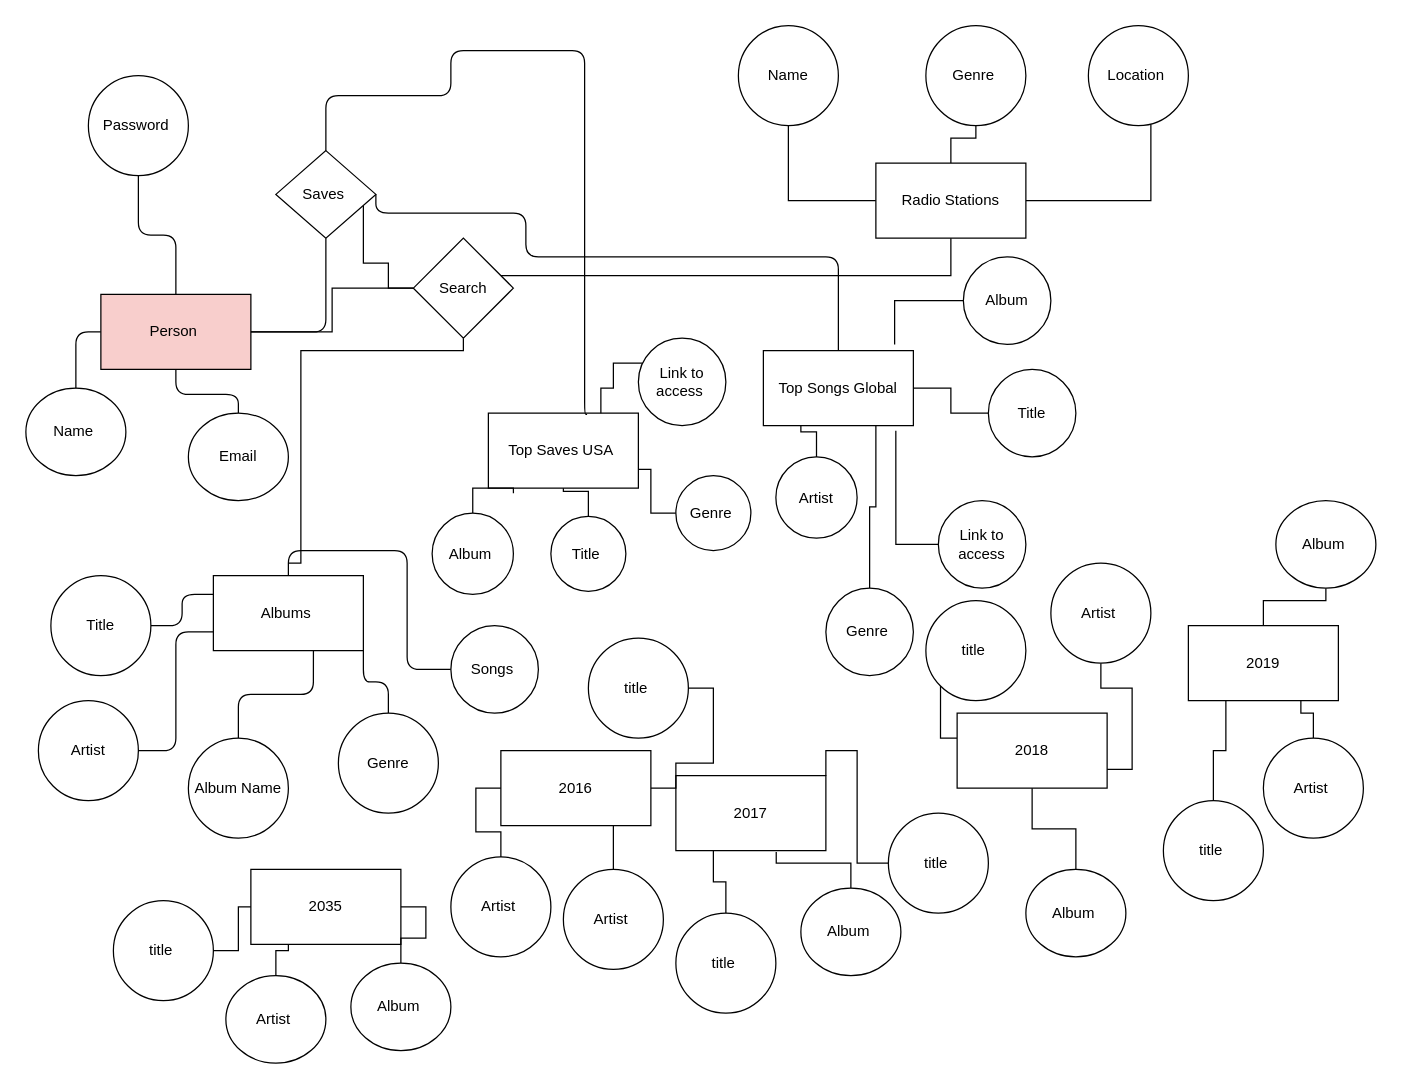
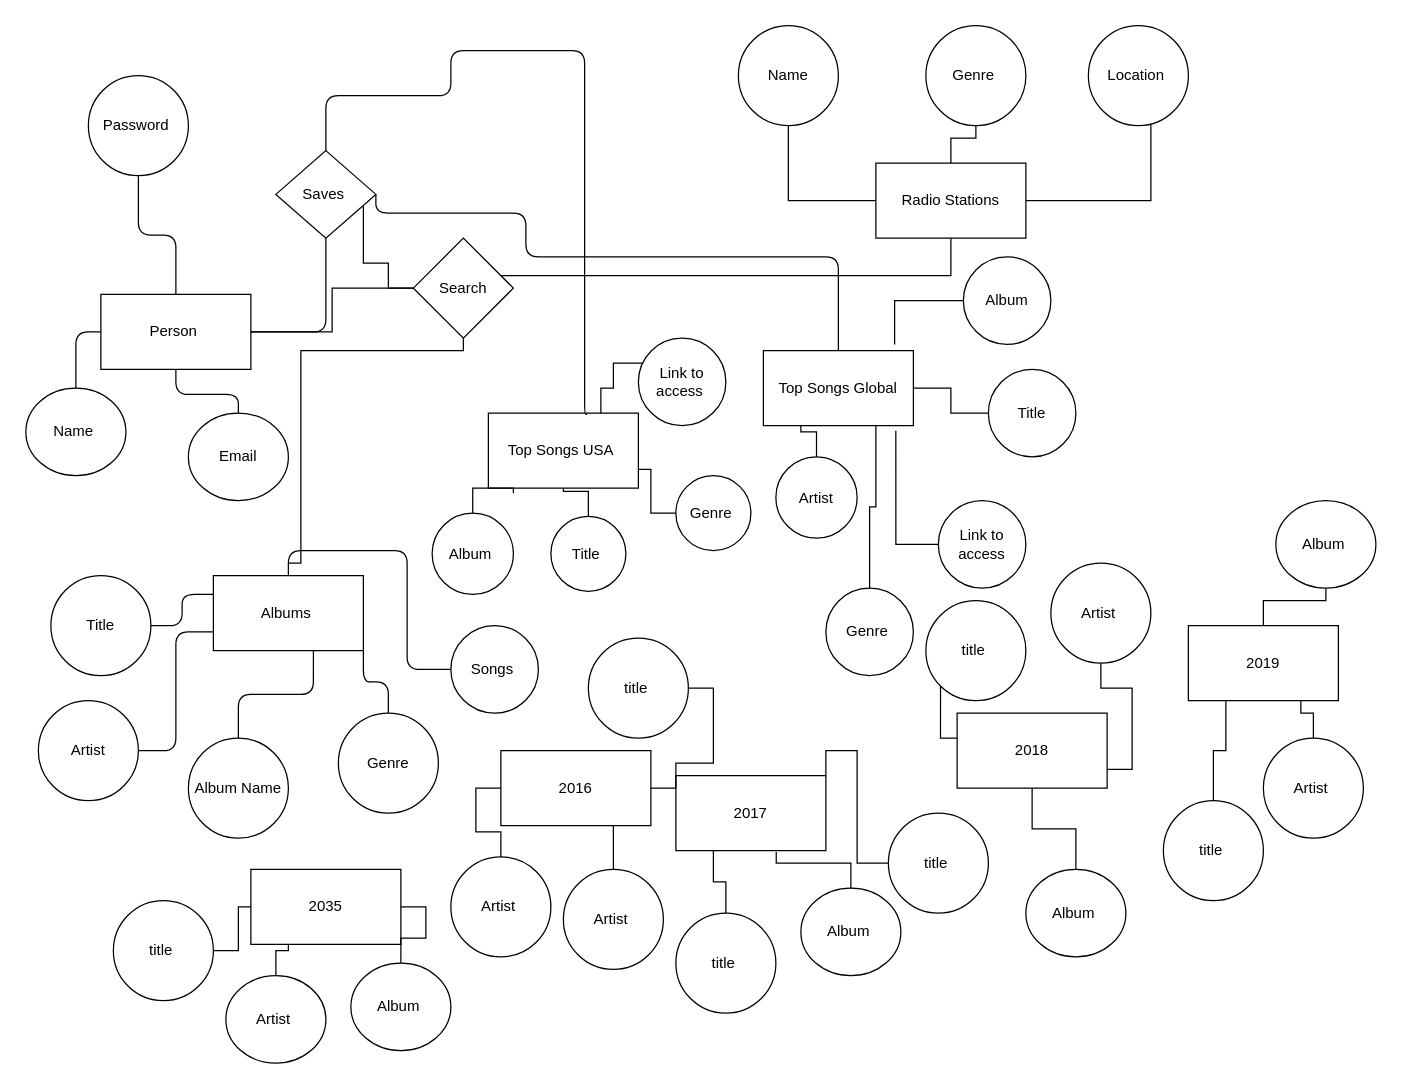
(176, 332) -> (176, 332)
(563, 451) -> (563, 451)
